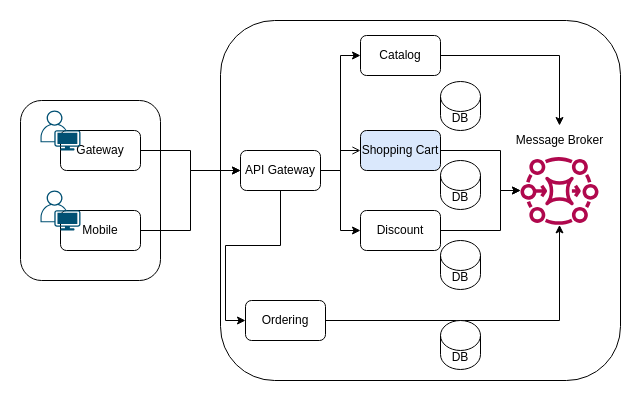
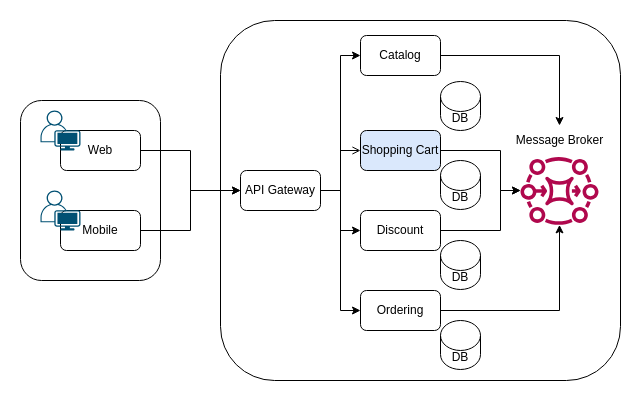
(101, 151) -> (101, 151)
(281, 171) -> (281, 191)
(286, 321) -> (401, 311)
